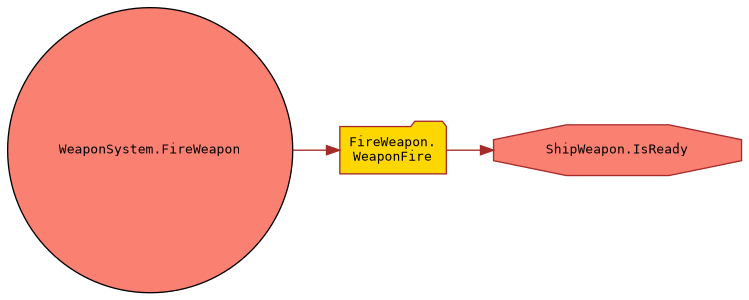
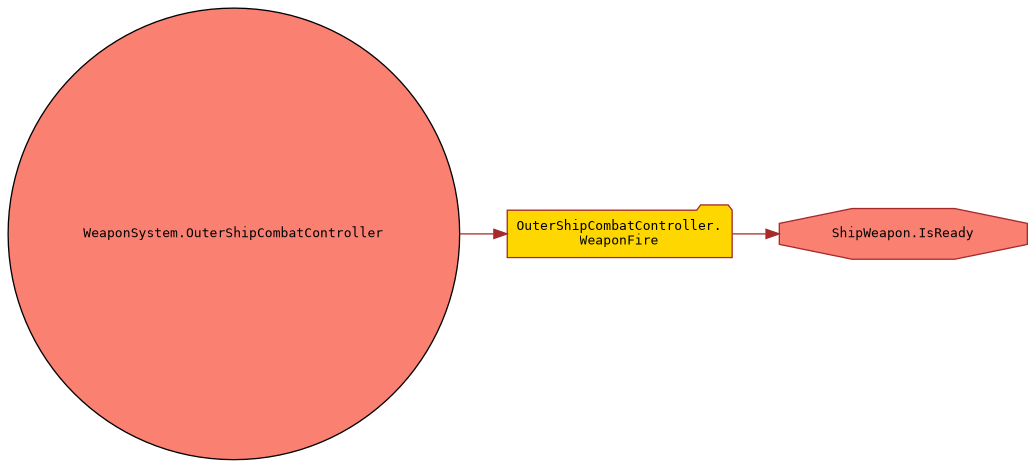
(150, 150) -> (234, 234)
(393, 150) -> (620, 234)
